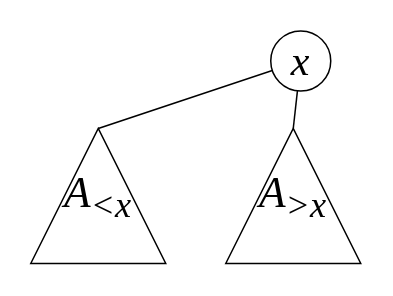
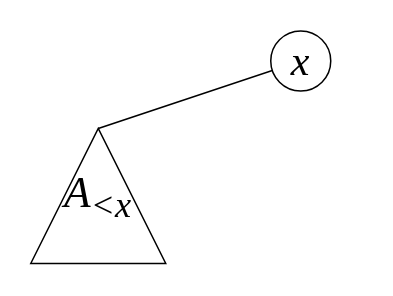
(295, 110) -> none
(293, 196) -> none
